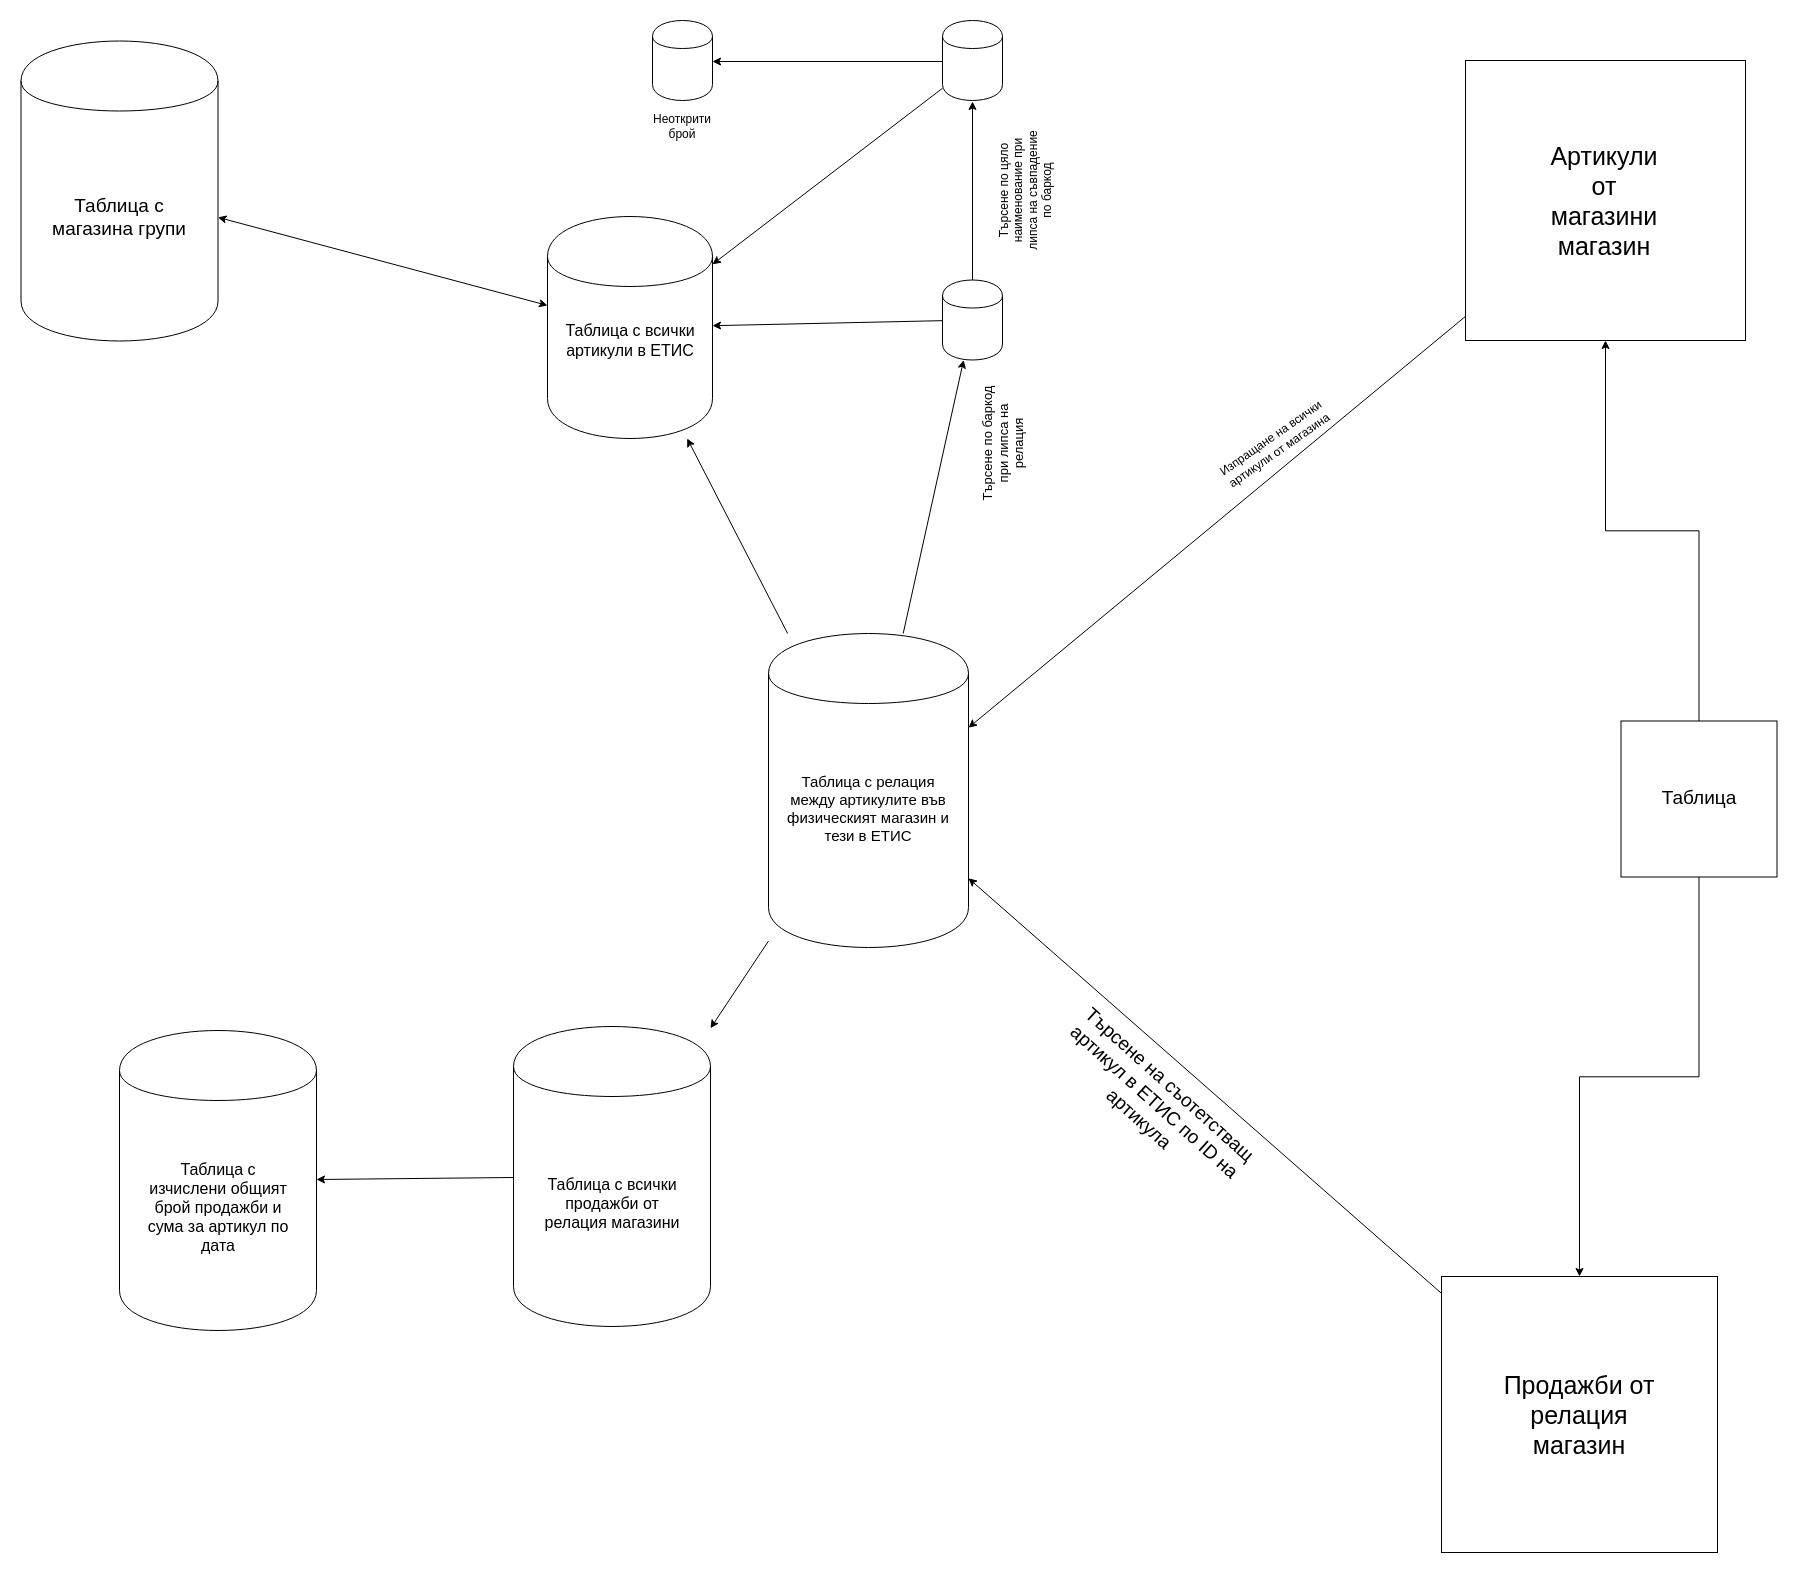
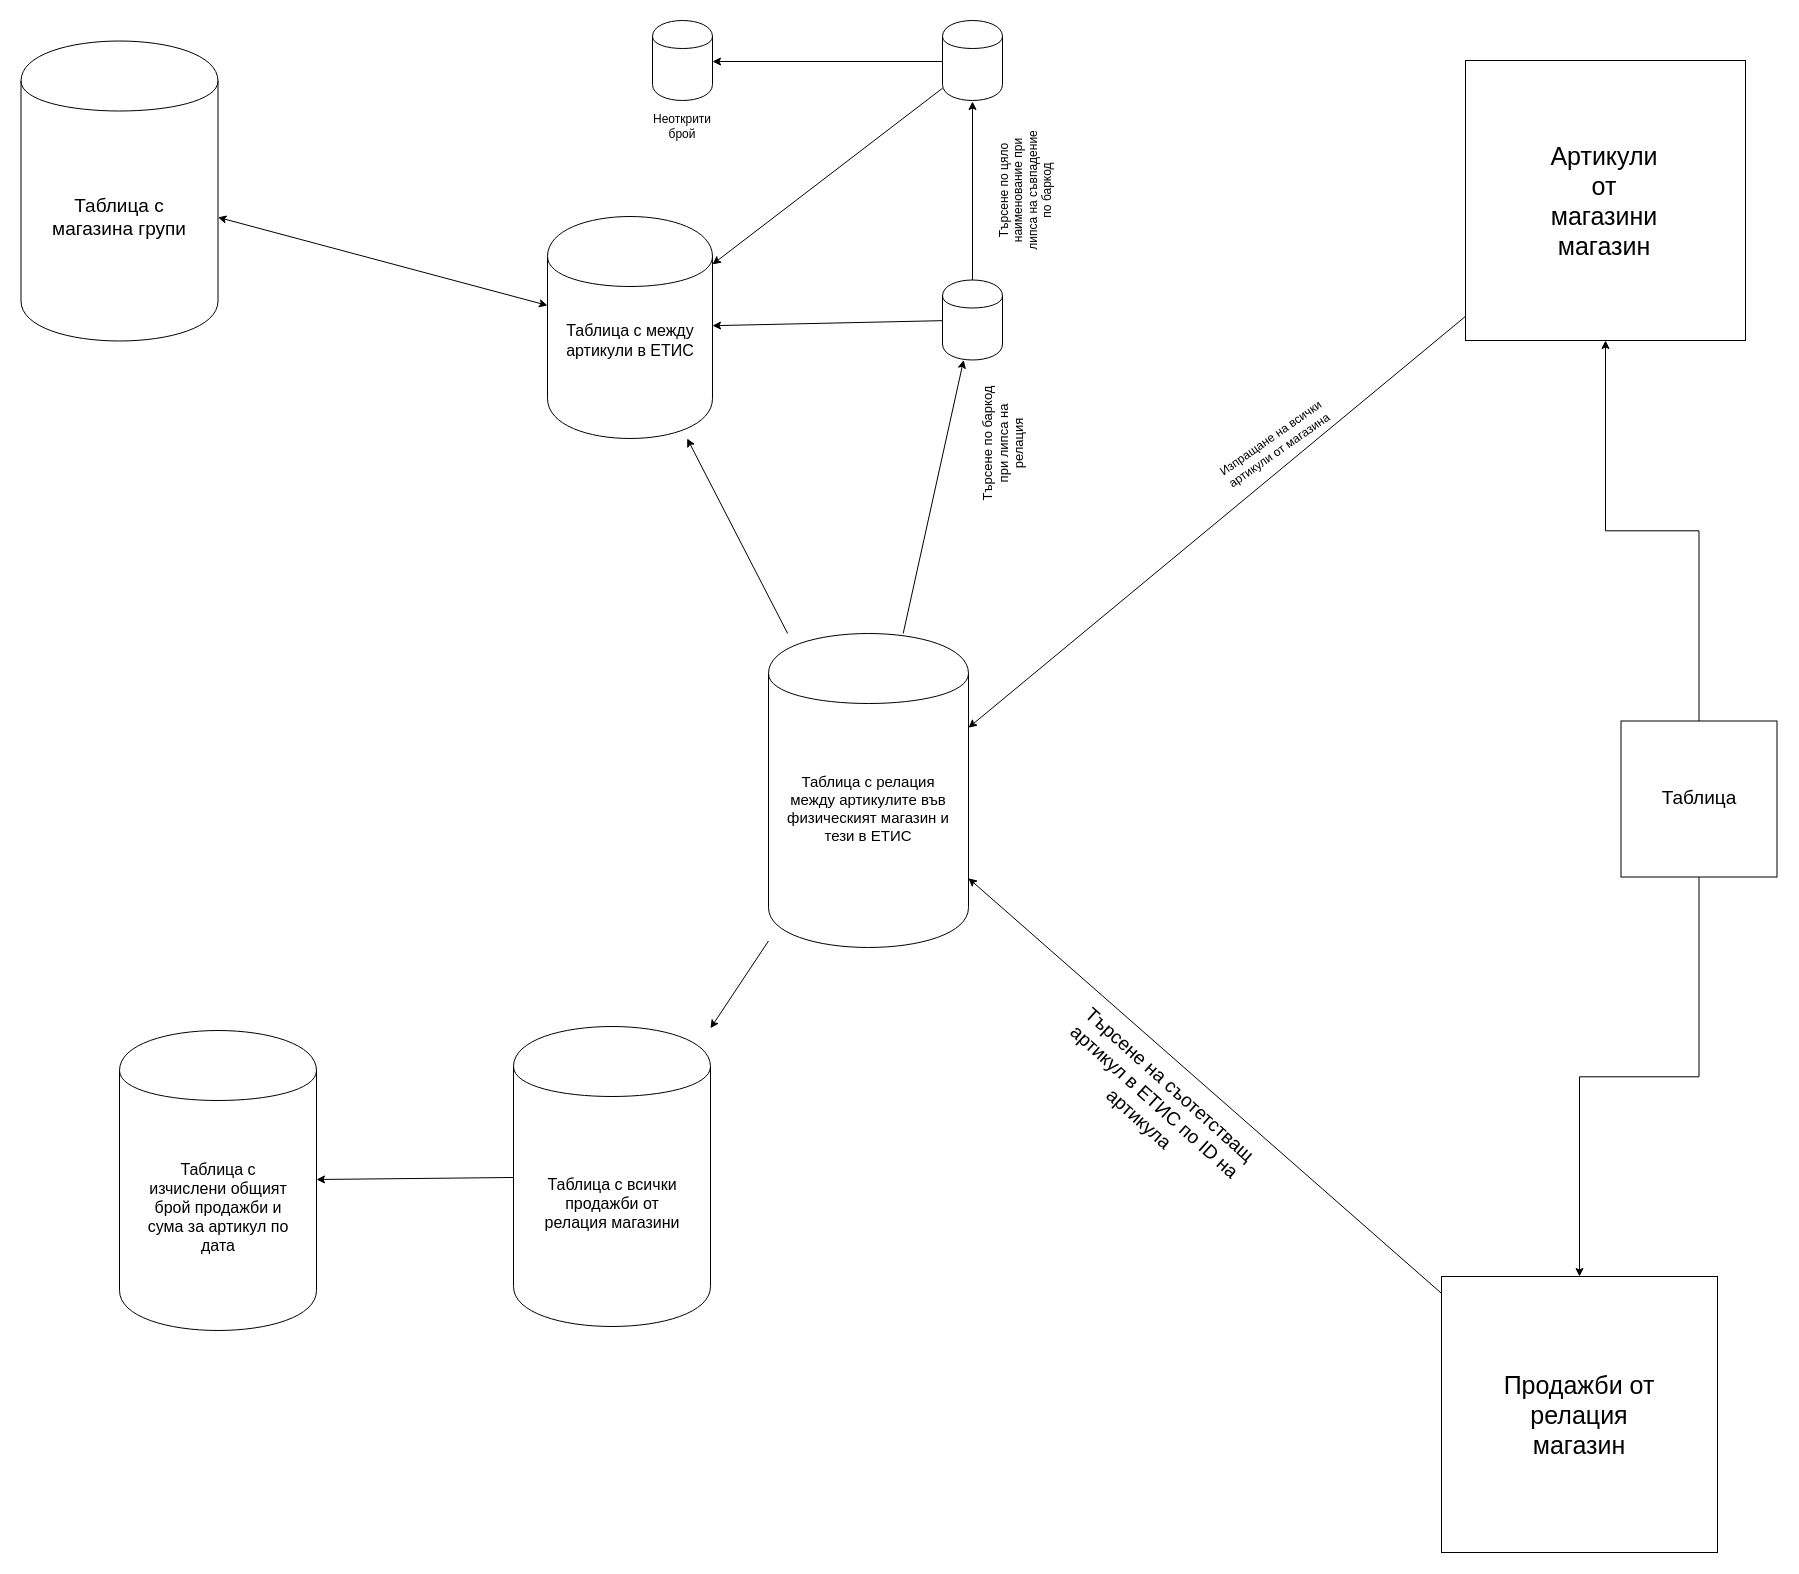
(631, 341) -> (631, 341)
